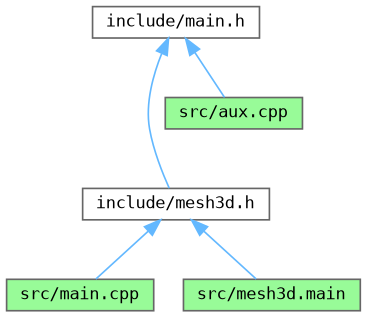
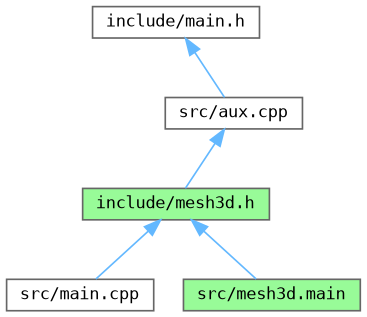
(234, 113) -> (234, 113)
(149, 122) -> (200, 166)
(176, 204) -> (176, 204)
(80, 295) -> (80, 295)
